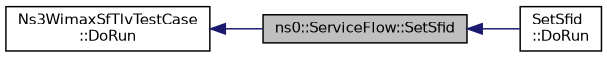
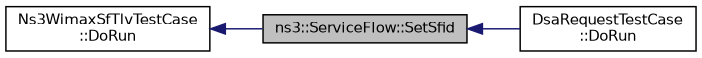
(365, 29) -> (365, 29)
(561, 29) -> (608, 29)
